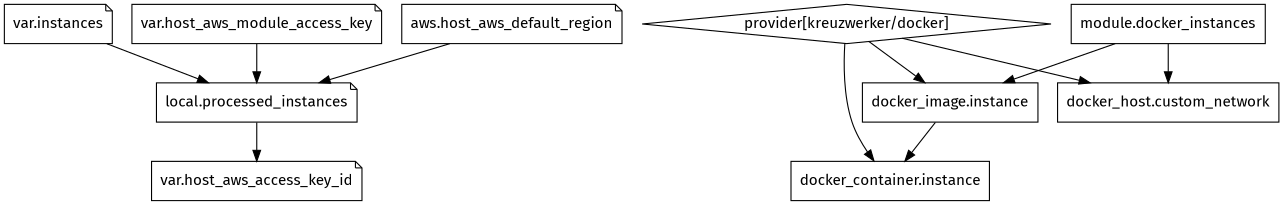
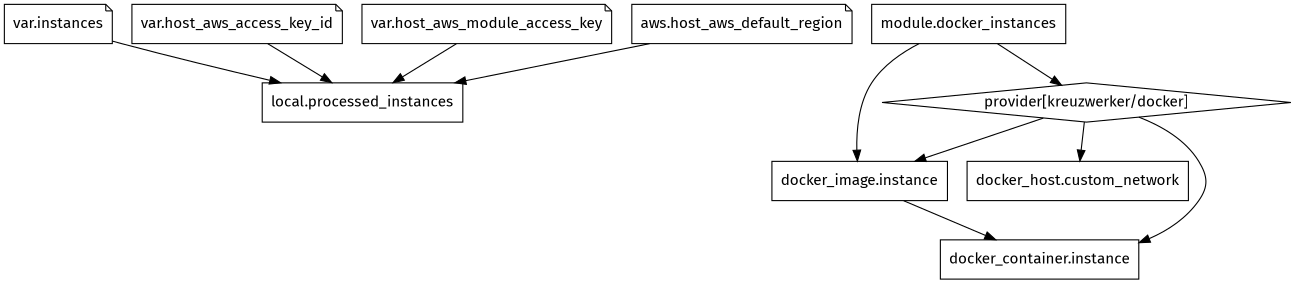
(1168, 58) -> (1025, 62)
(257, 102) -> (363, 102)
(257, 136) -> (295, 60)
